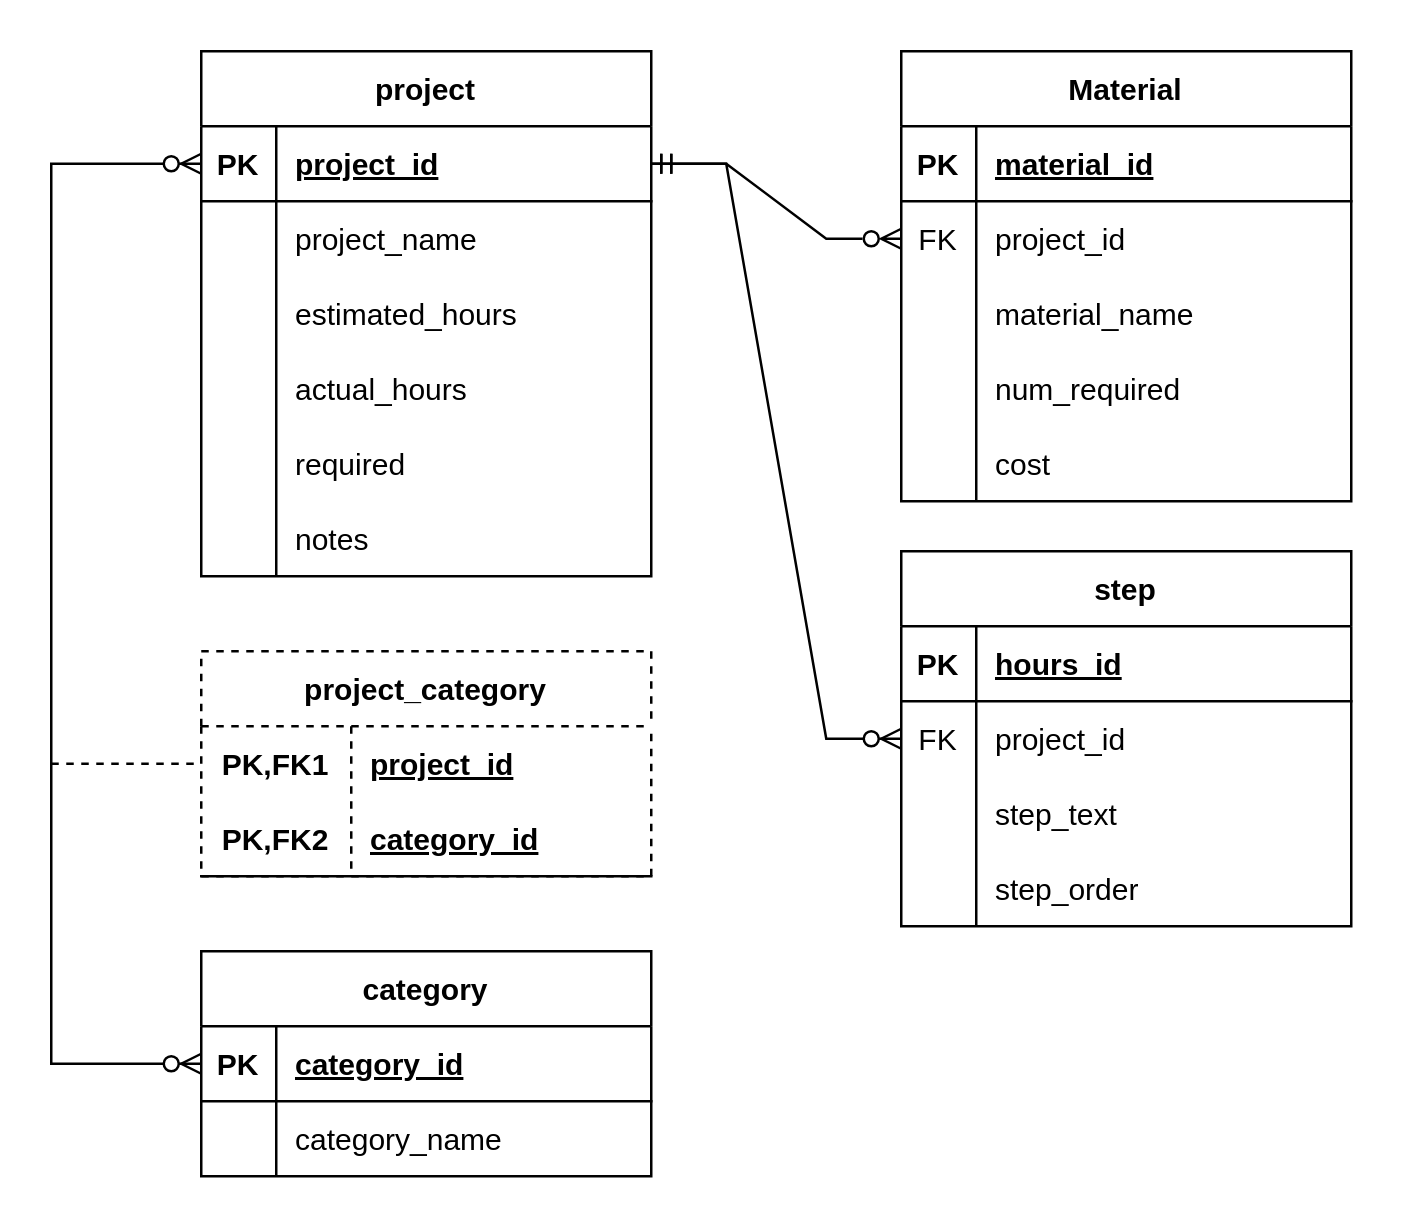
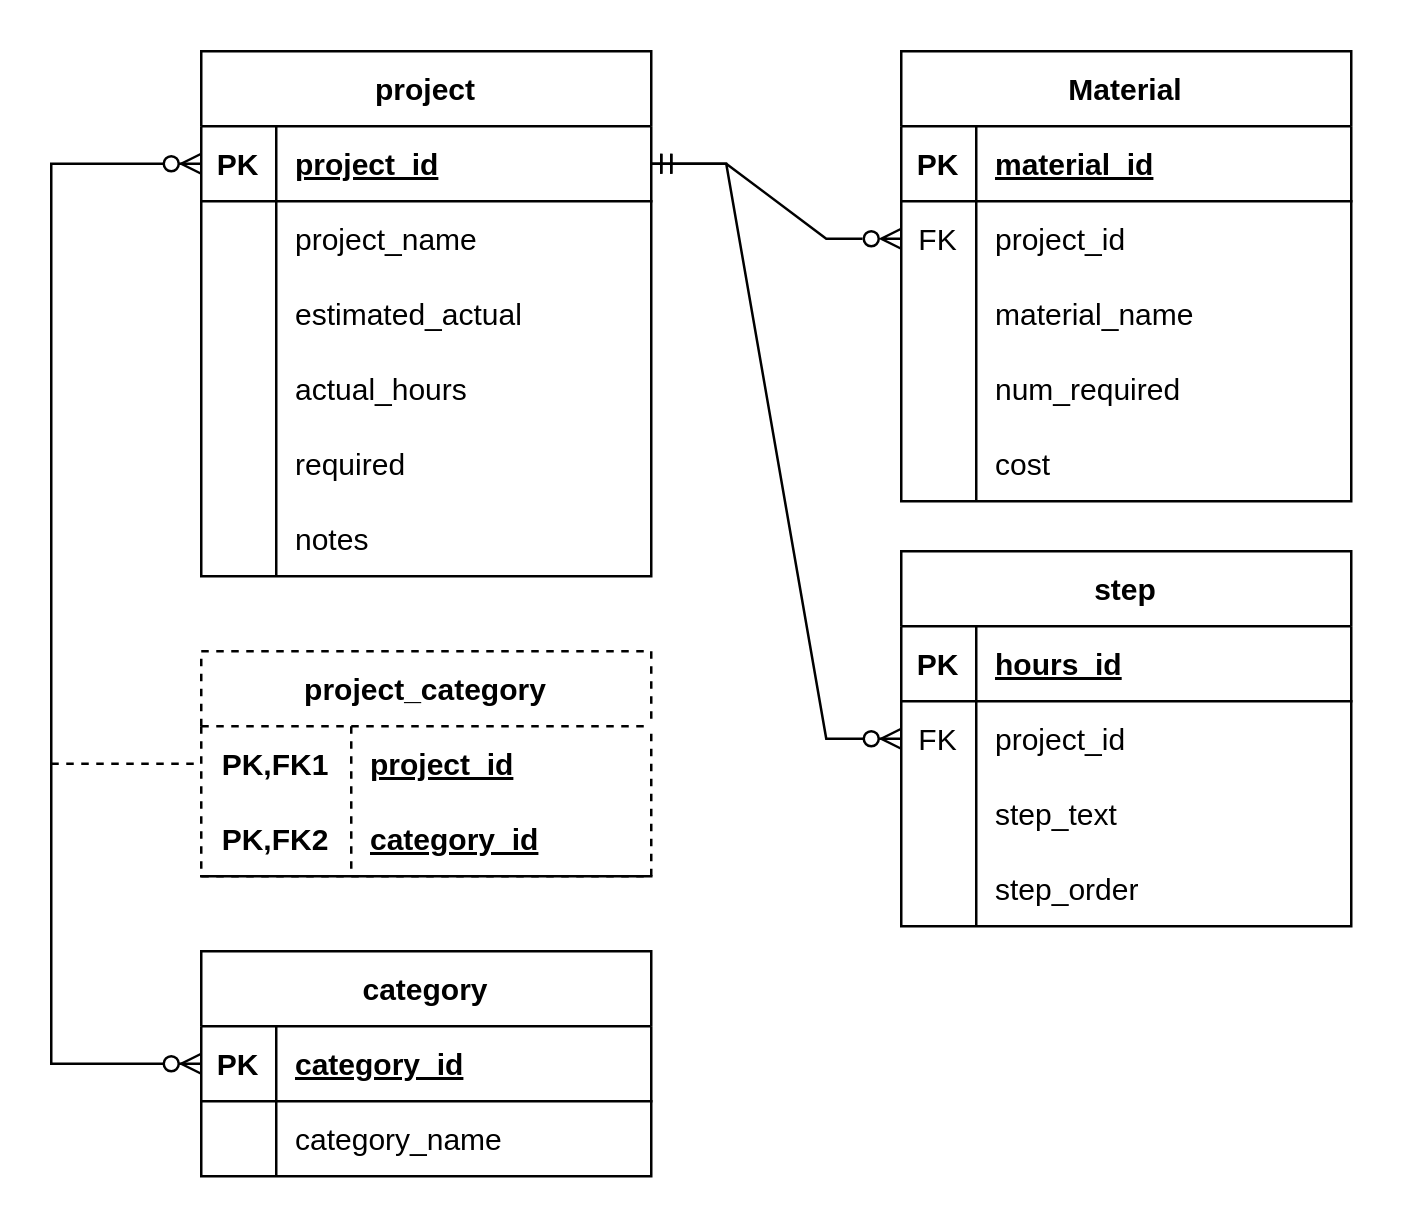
(417, 315) -> (422, 315)
